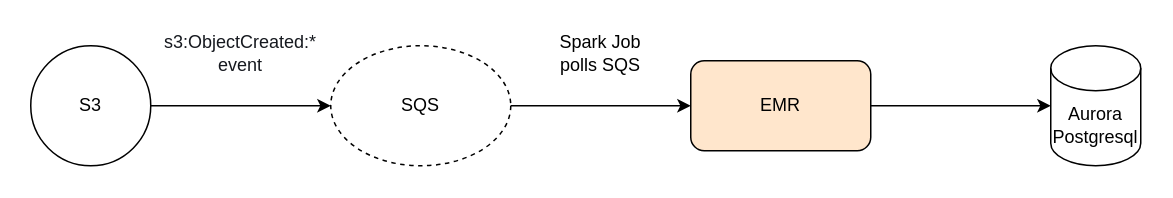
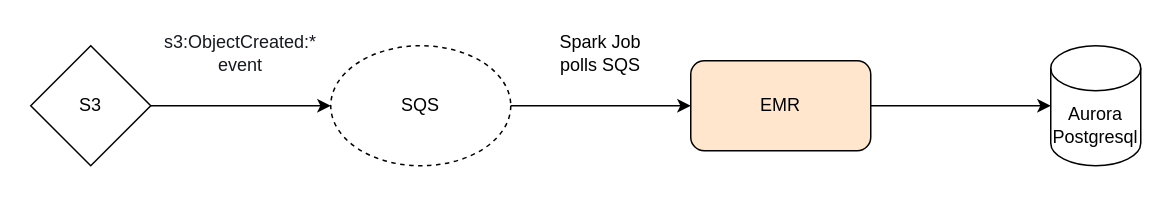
(91, 106) -> (91, 106)
